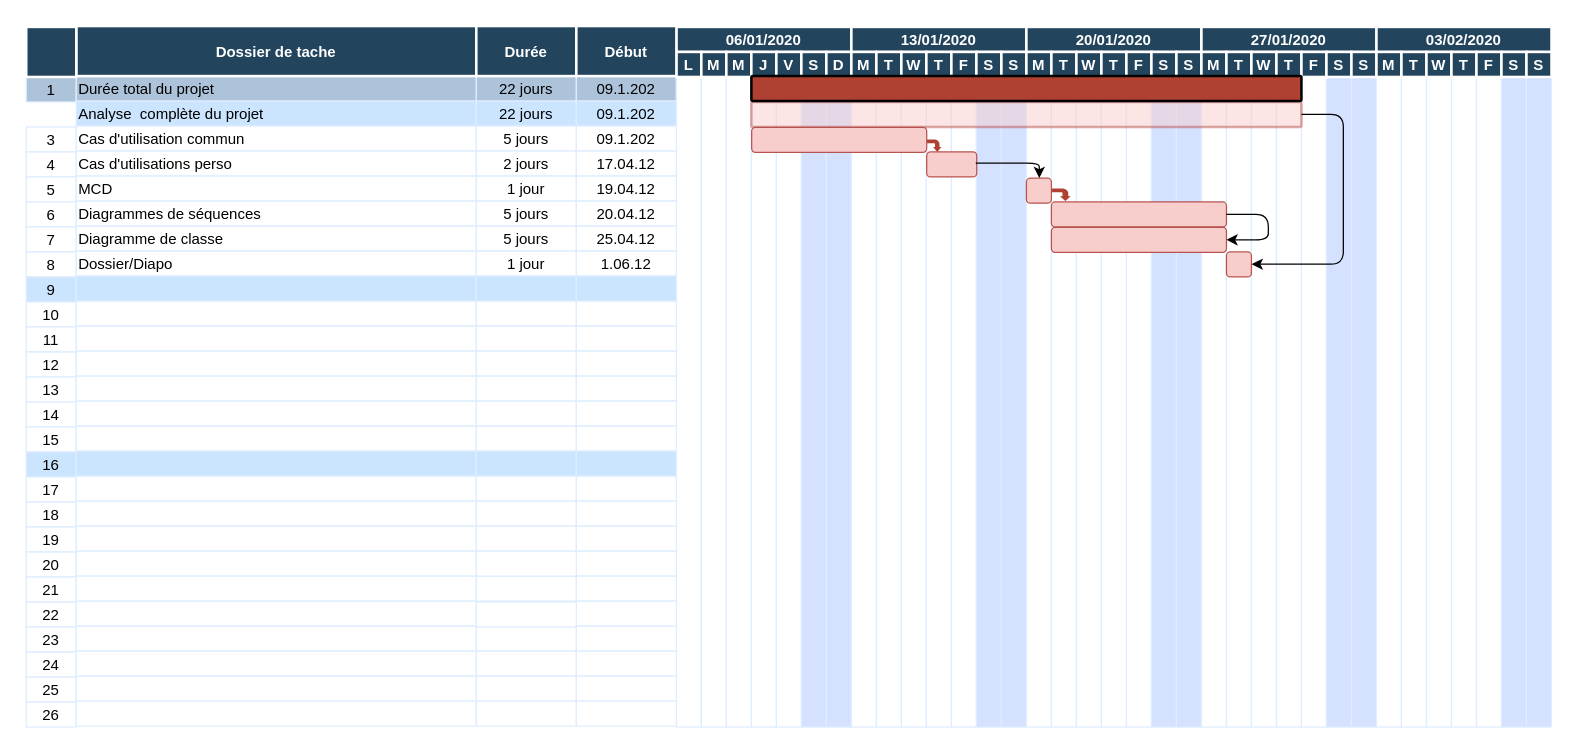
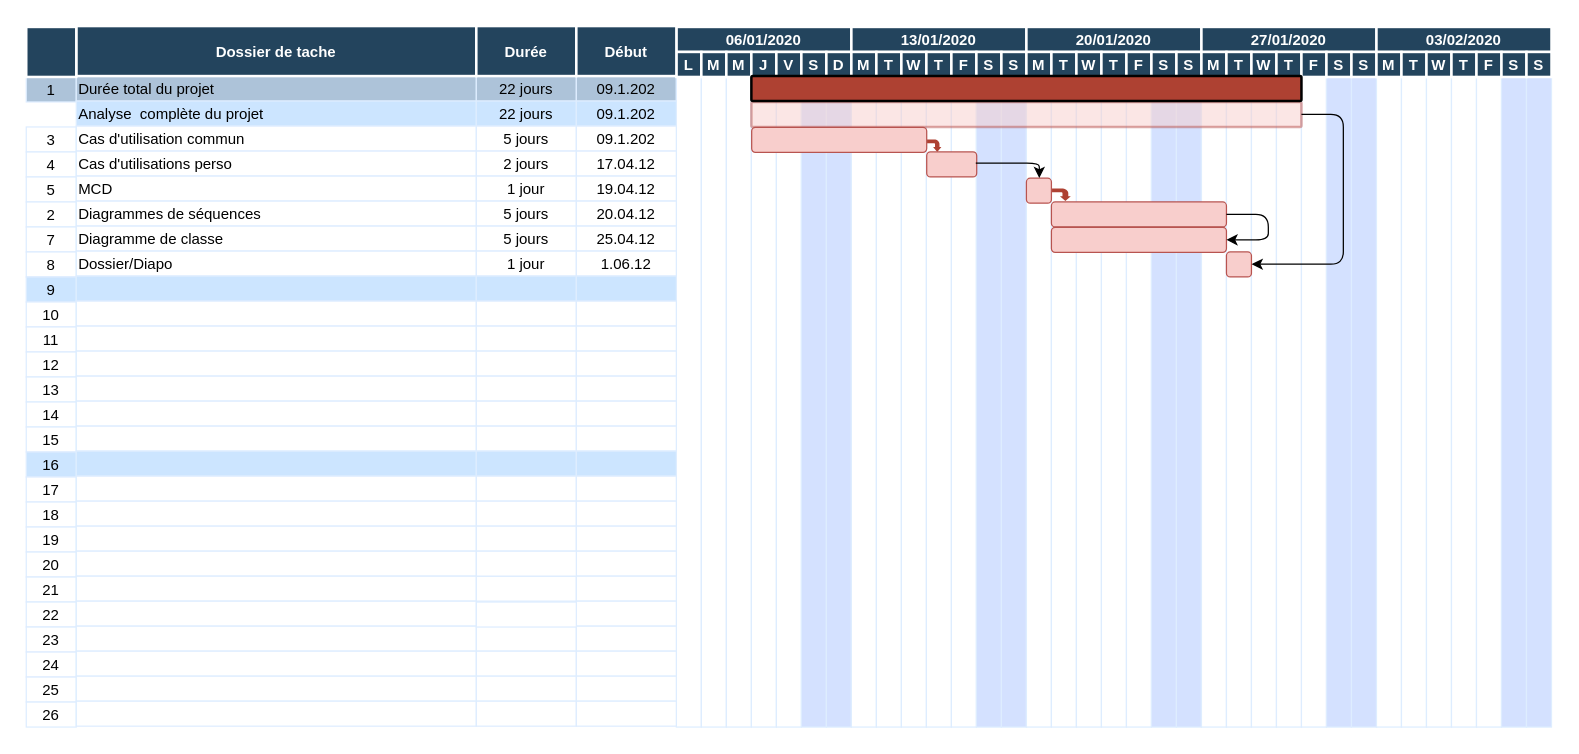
(51, 215) -> (51, 215)
